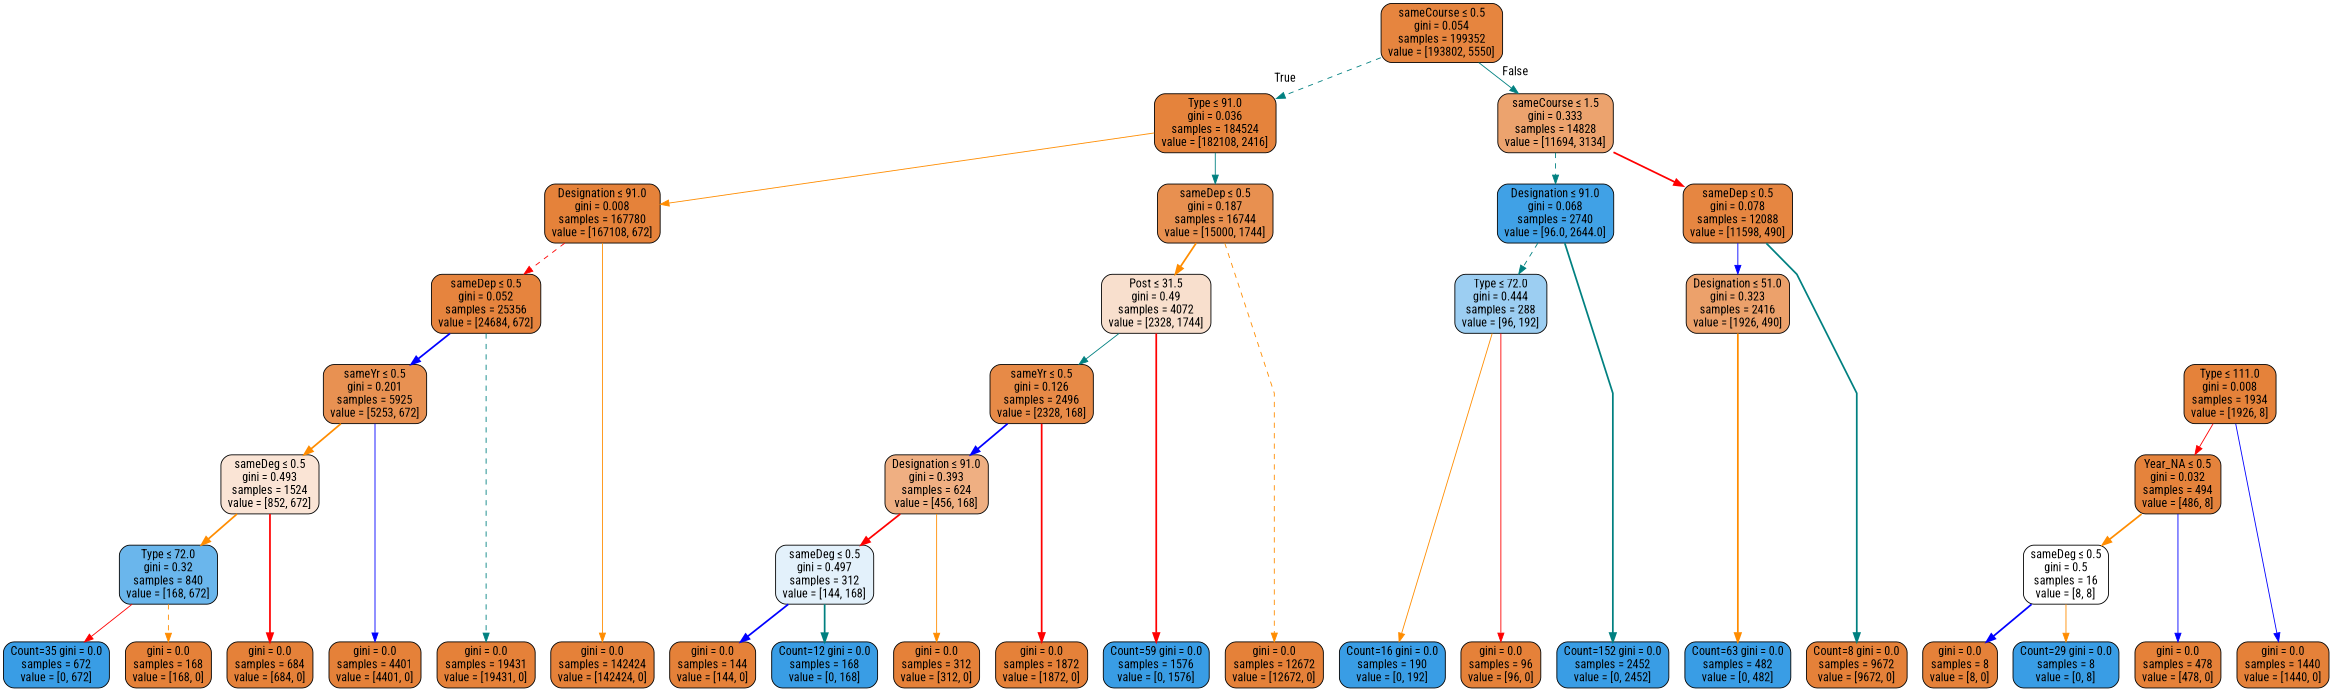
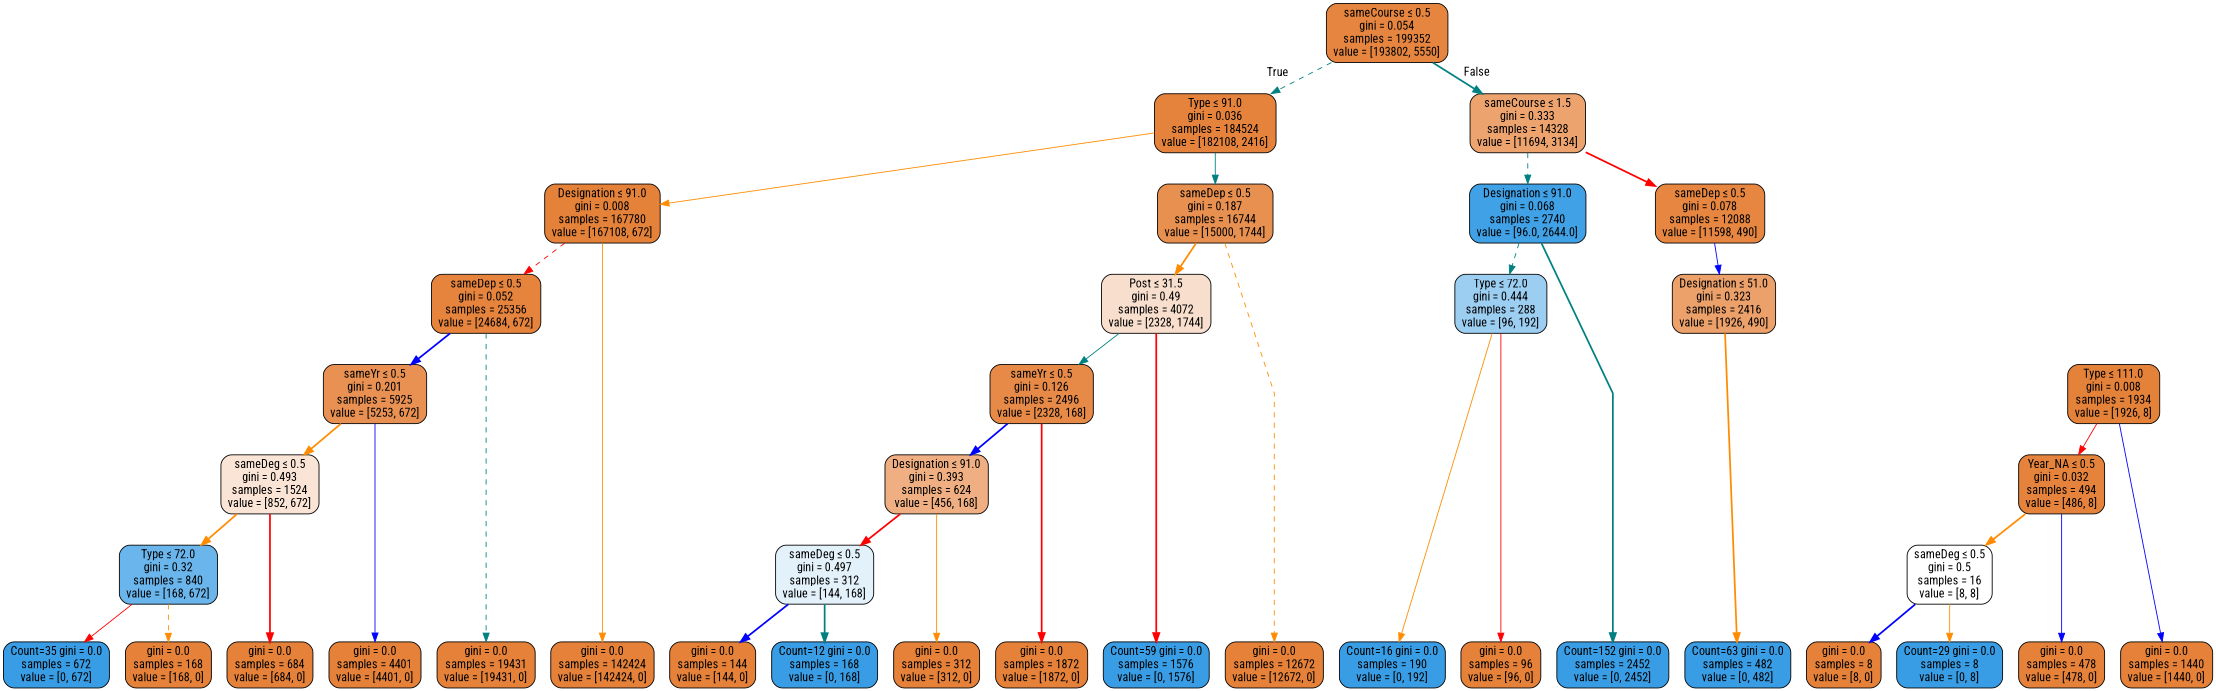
(1495, 75) -> (1454, 76)
(1556, 129) -> (1528, 129)
(1857, 665) -> none
